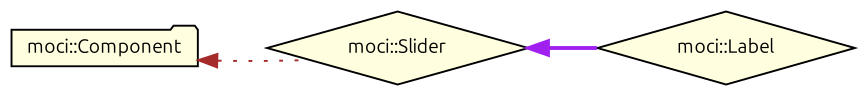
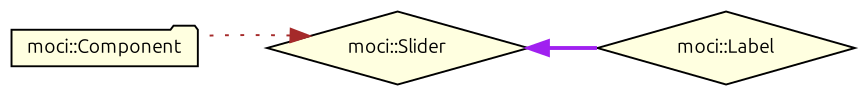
(264, 61) -> (244, 35)
